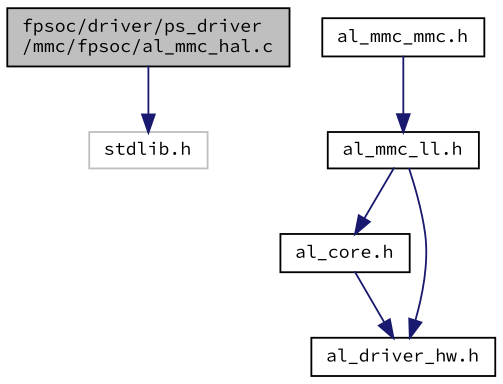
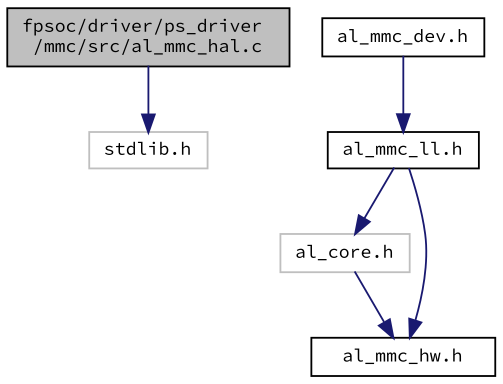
(148, 37) -> (148, 37)
(403, 37) -> (403, 37)
(345, 253) -> (345, 253)
(403, 357) -> (403, 357)
